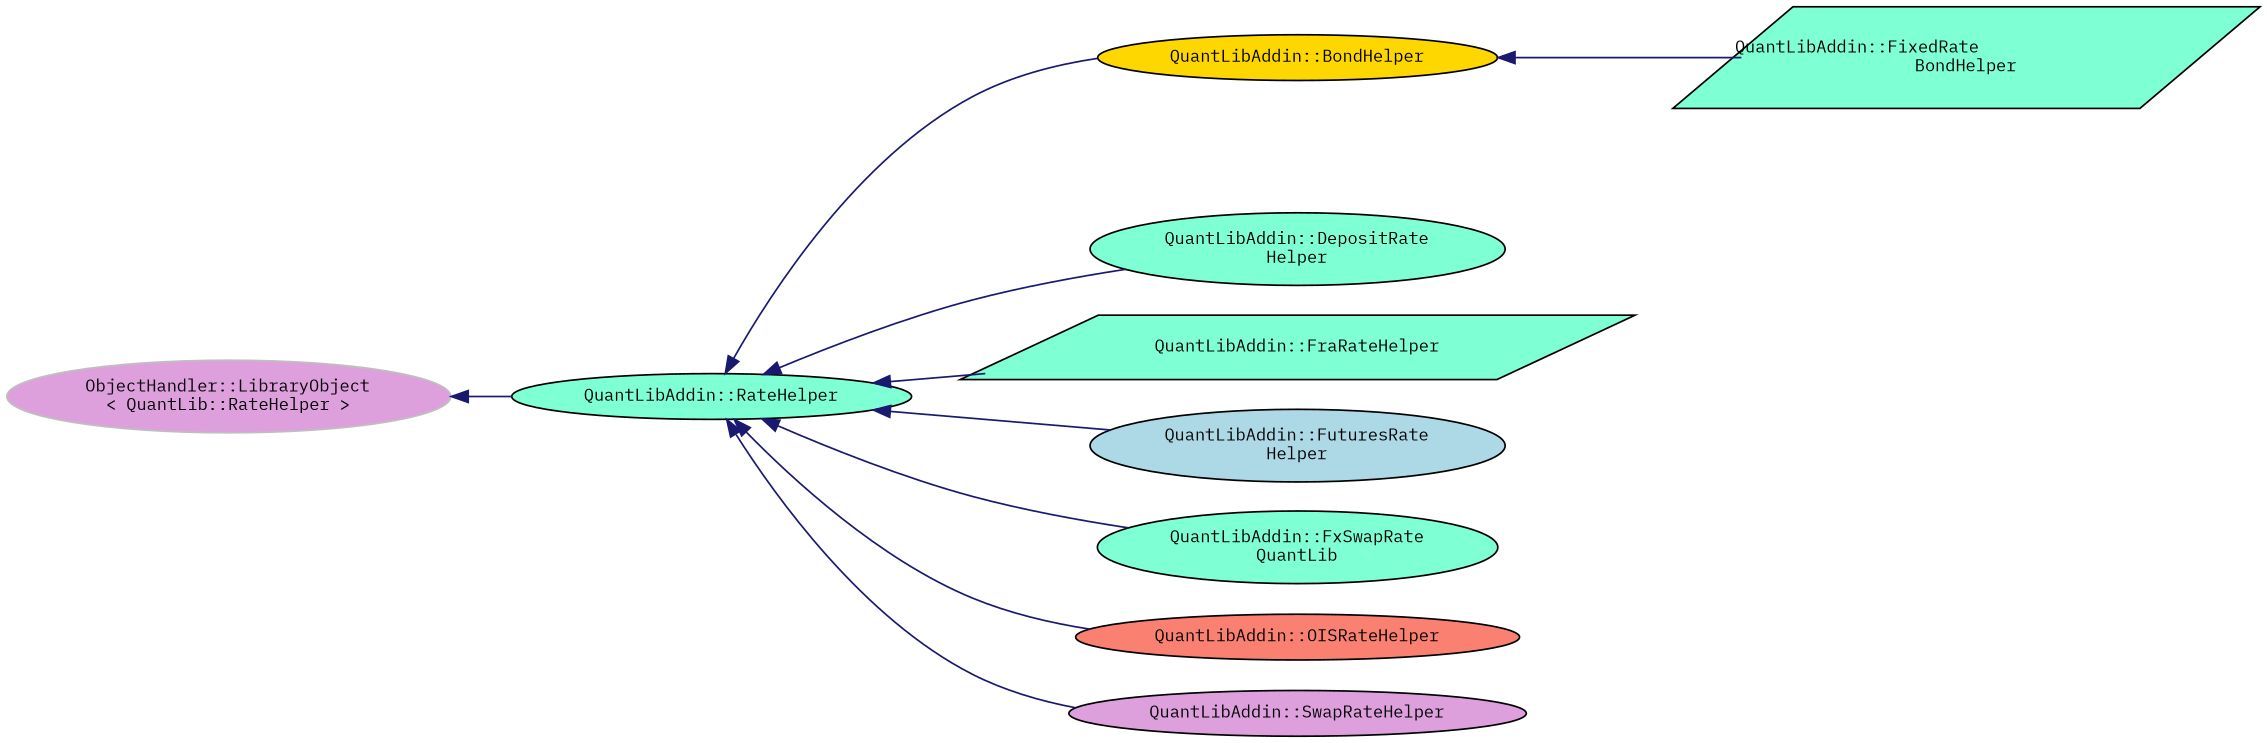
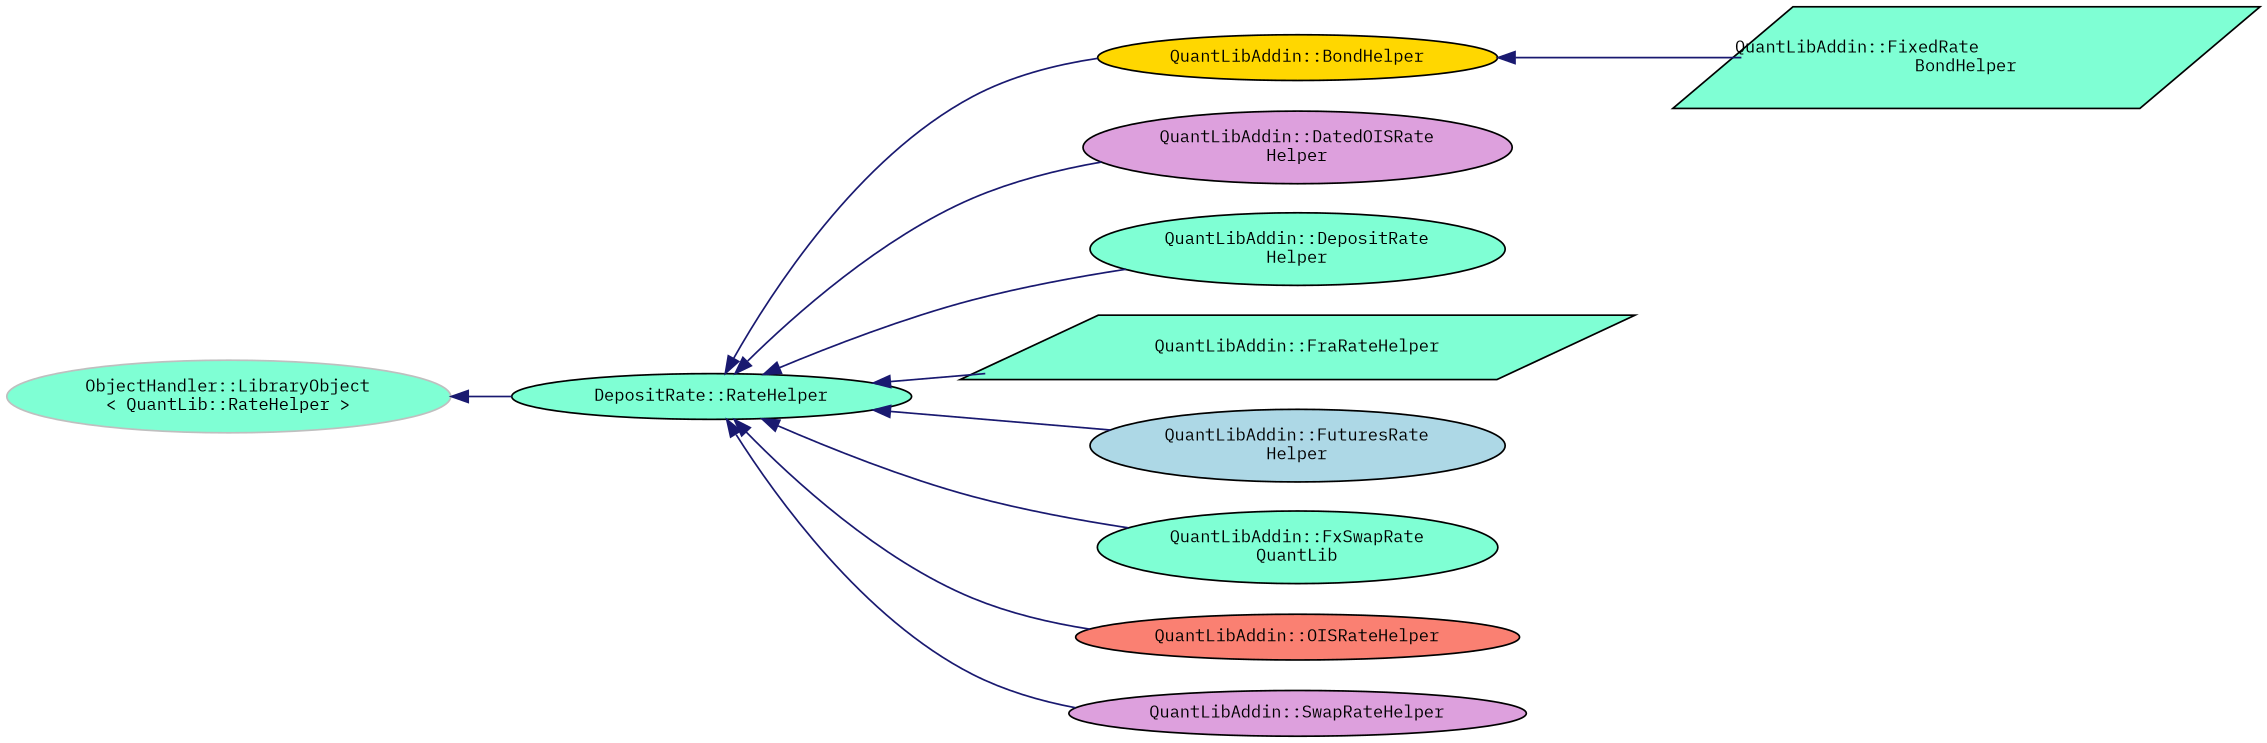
none -> (1298, 147)
(229, 396) -> (229, 396)
(712, 396) -> (712, 396)
